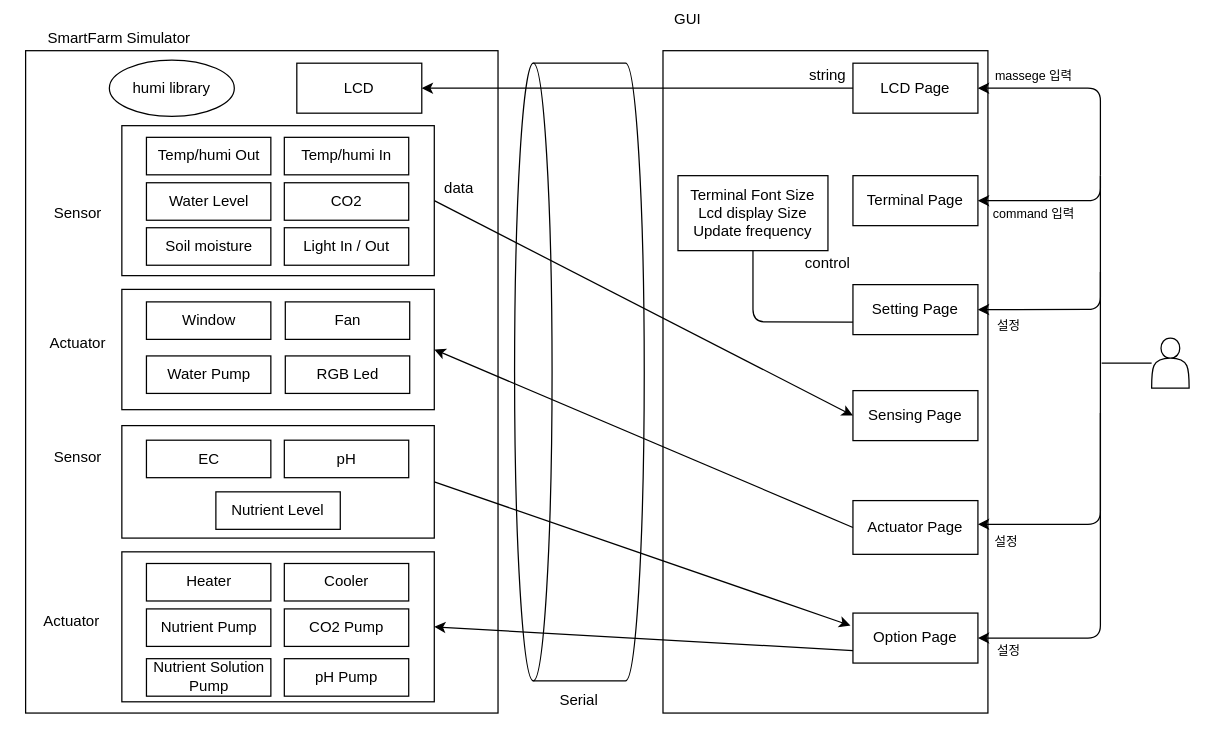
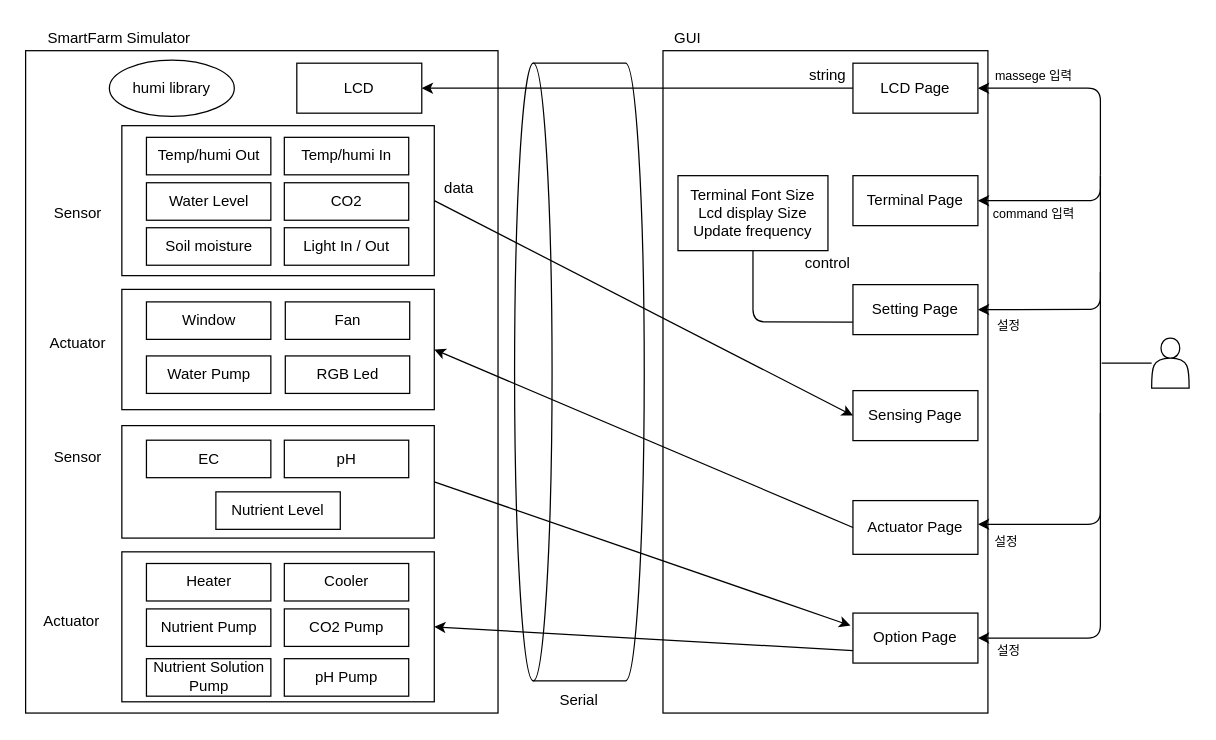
(688, 19) -> (688, 38)
